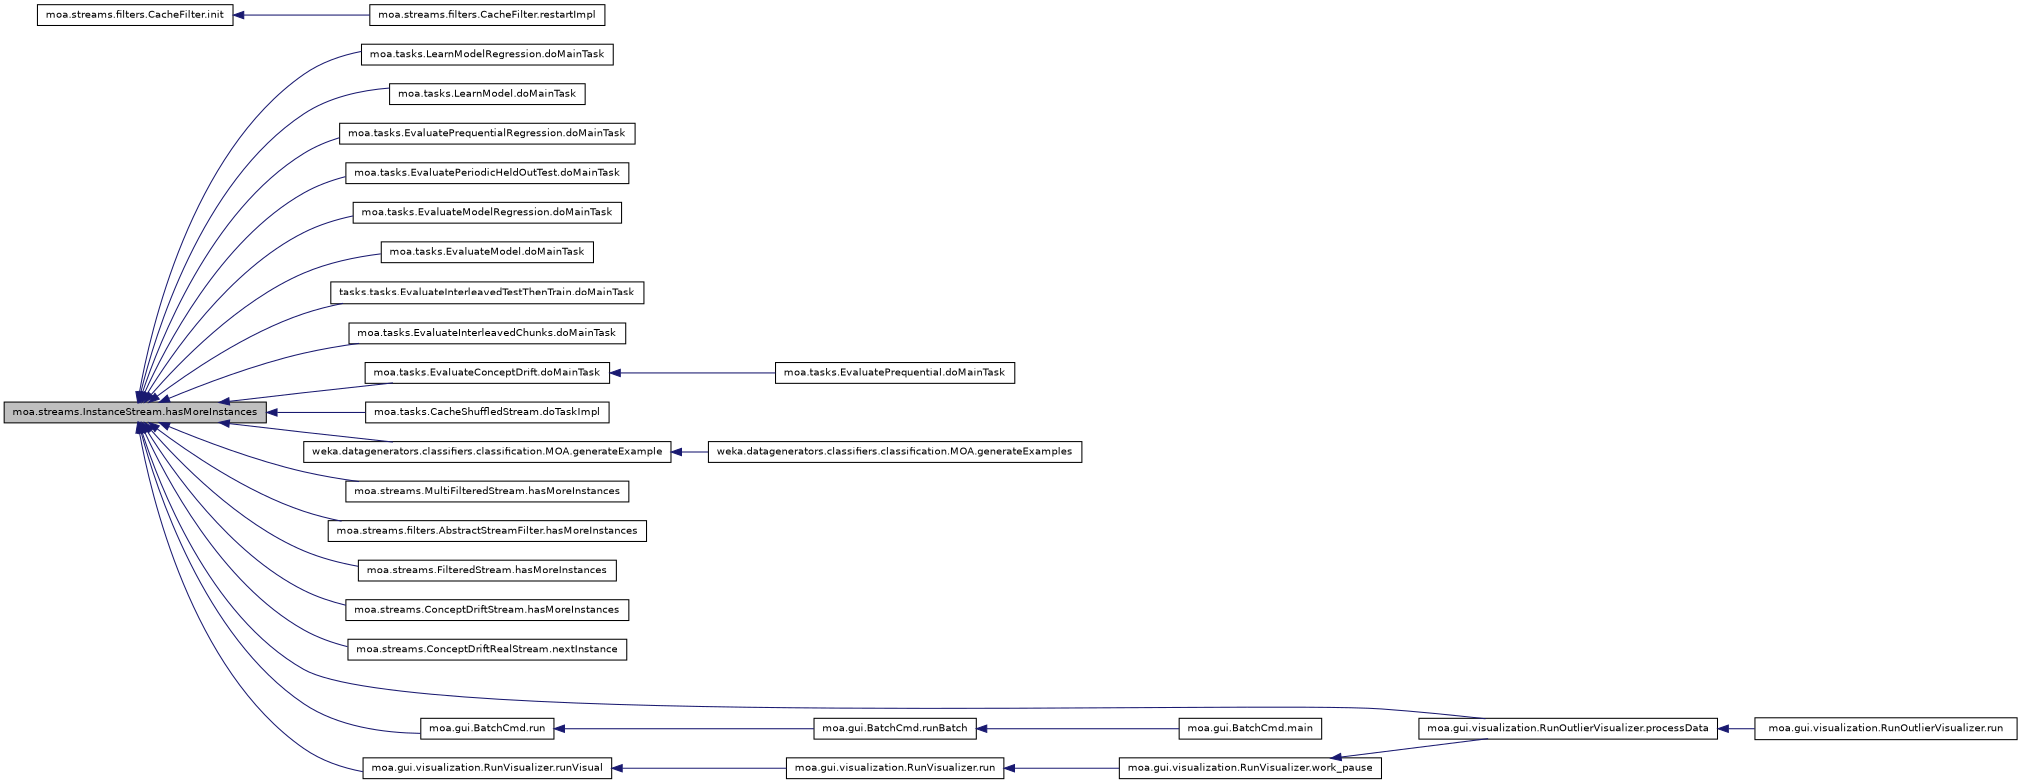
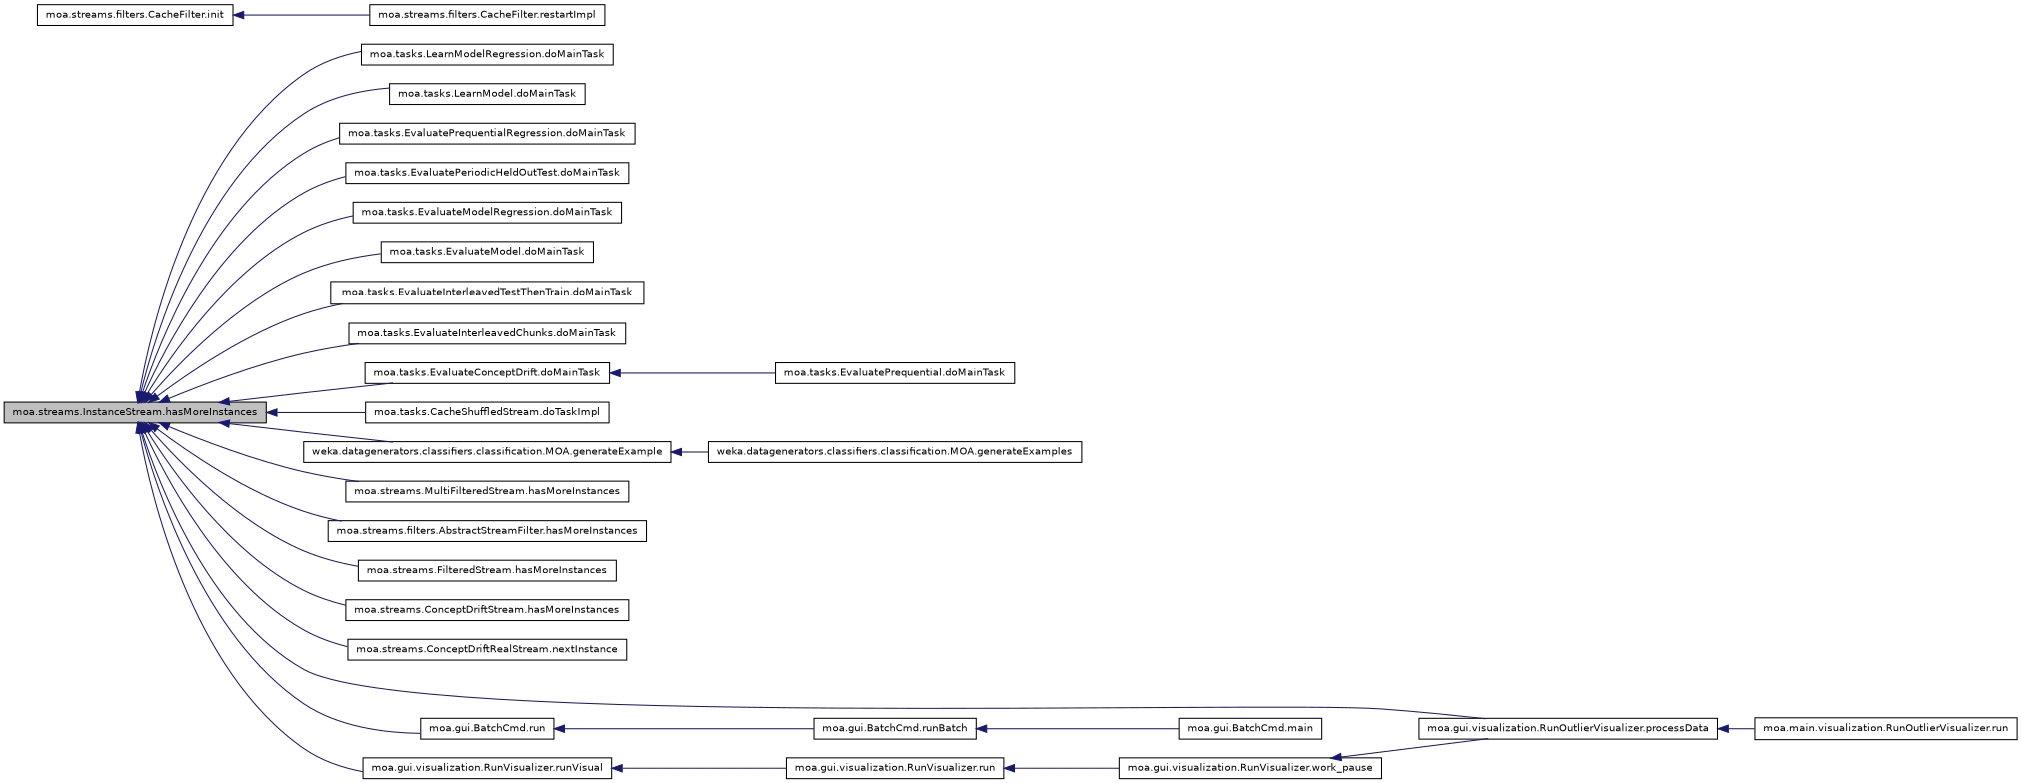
(487, 293) -> (487, 293)
(1886, 729) -> (1886, 729)
